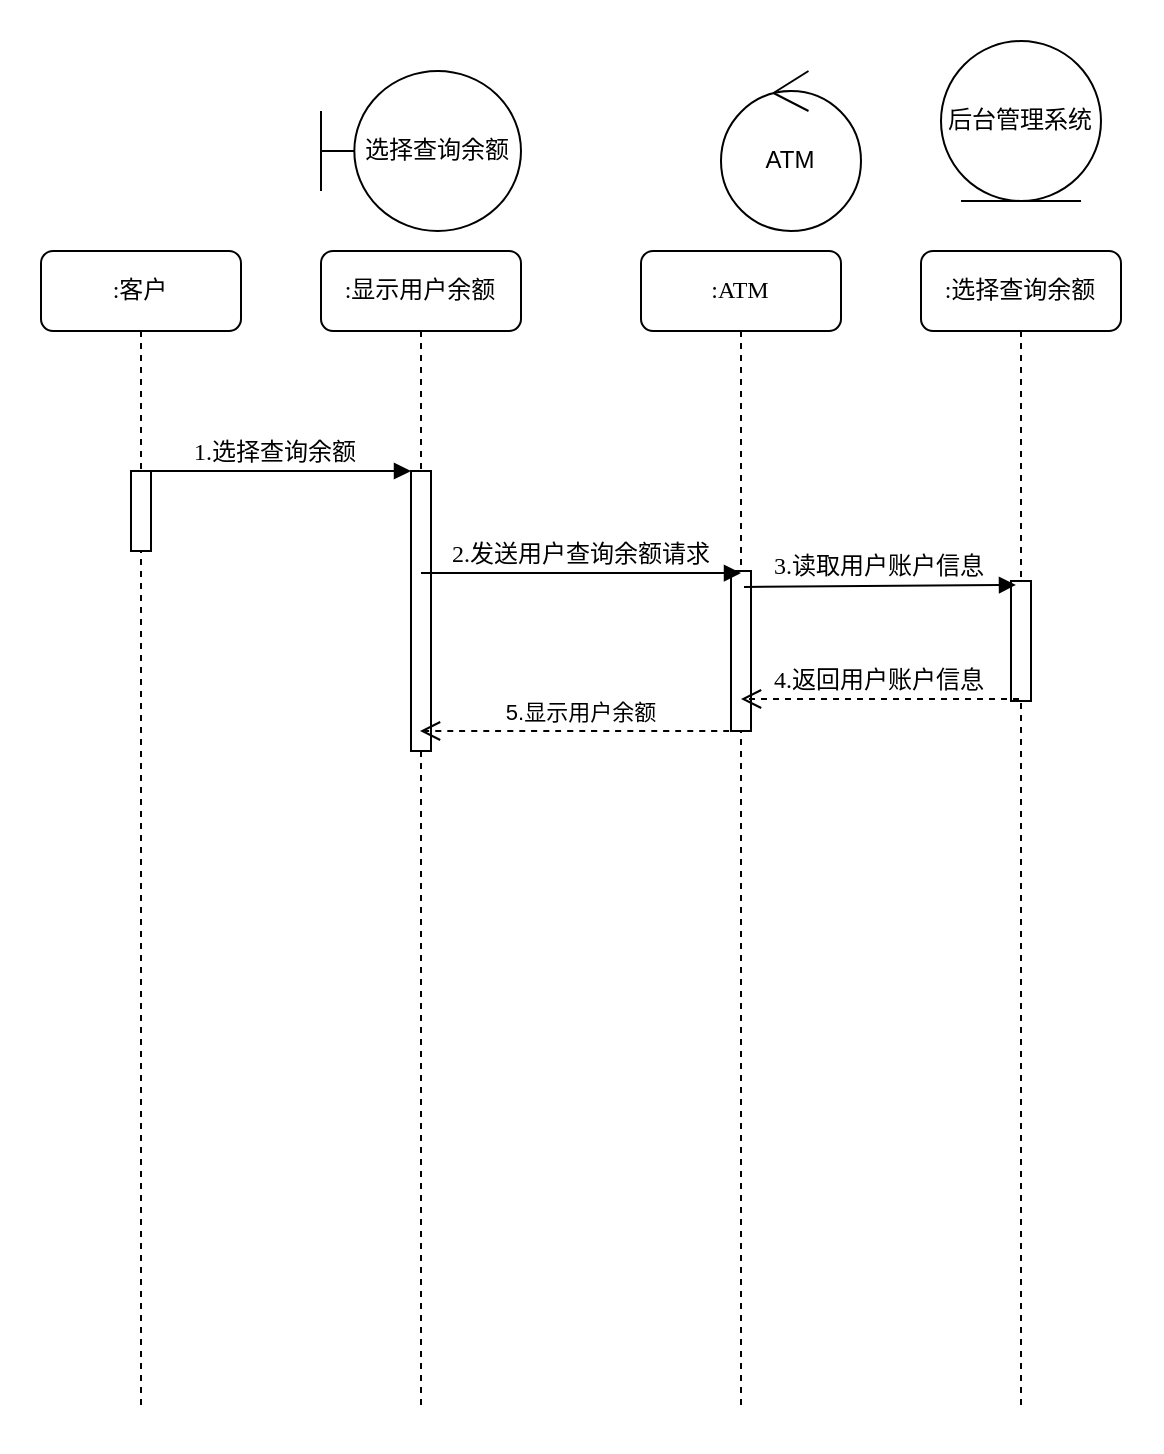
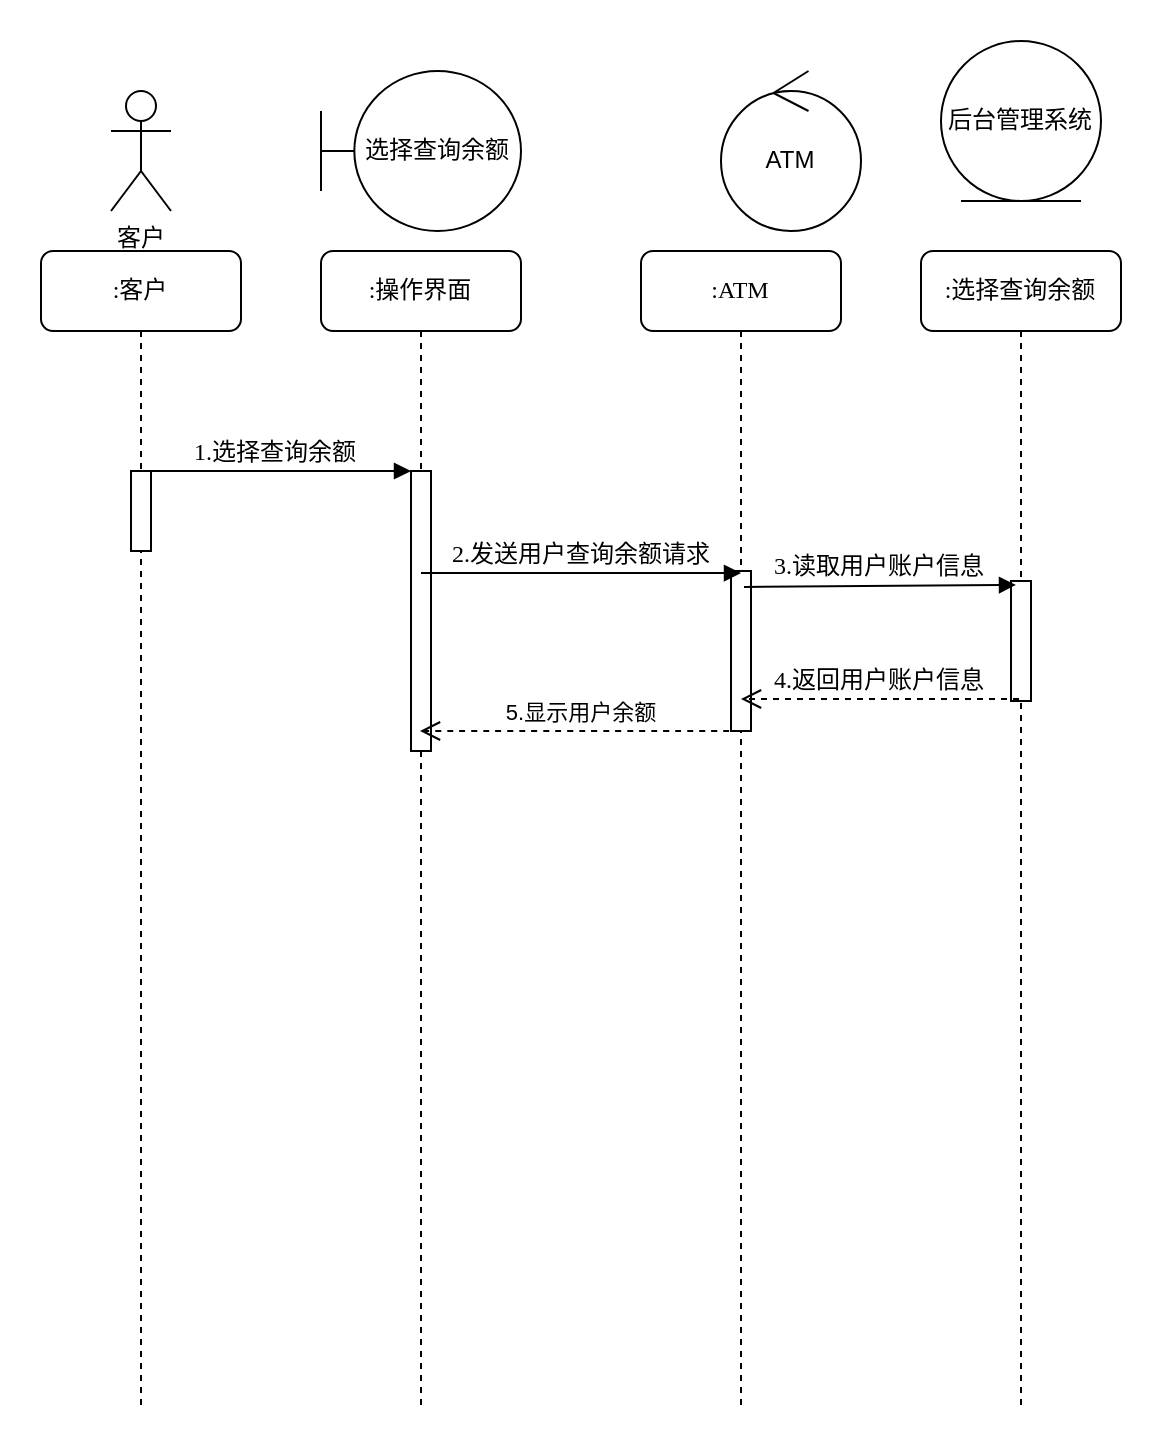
none -> (141, 151)
(421, 291) -> (421, 291)
